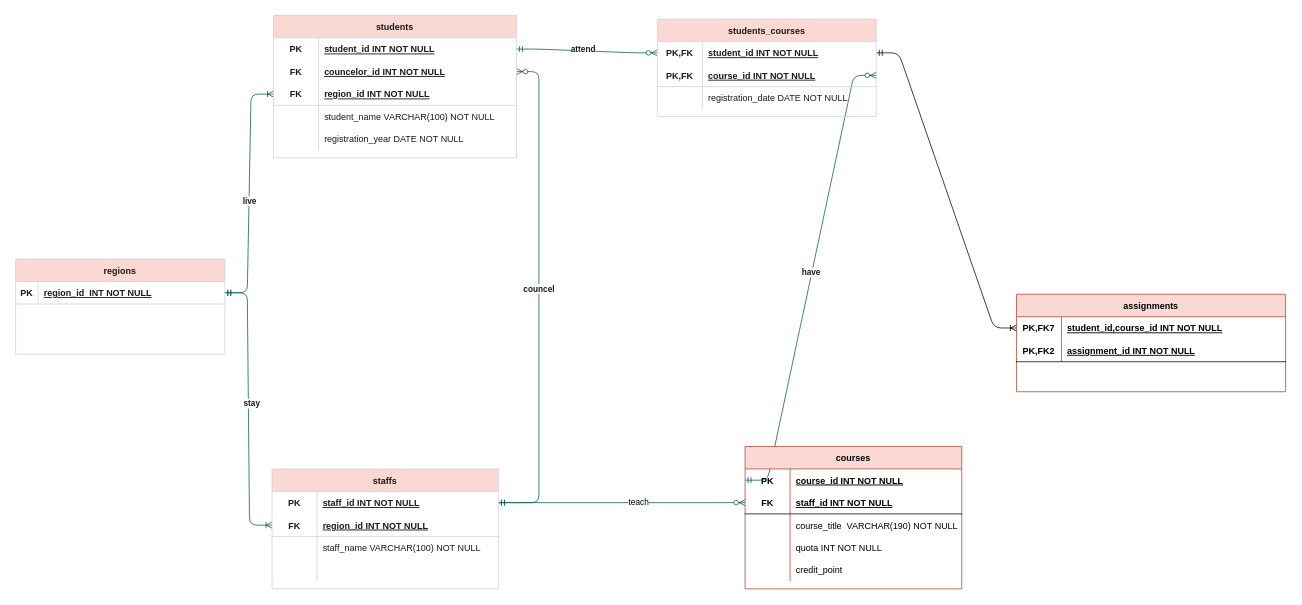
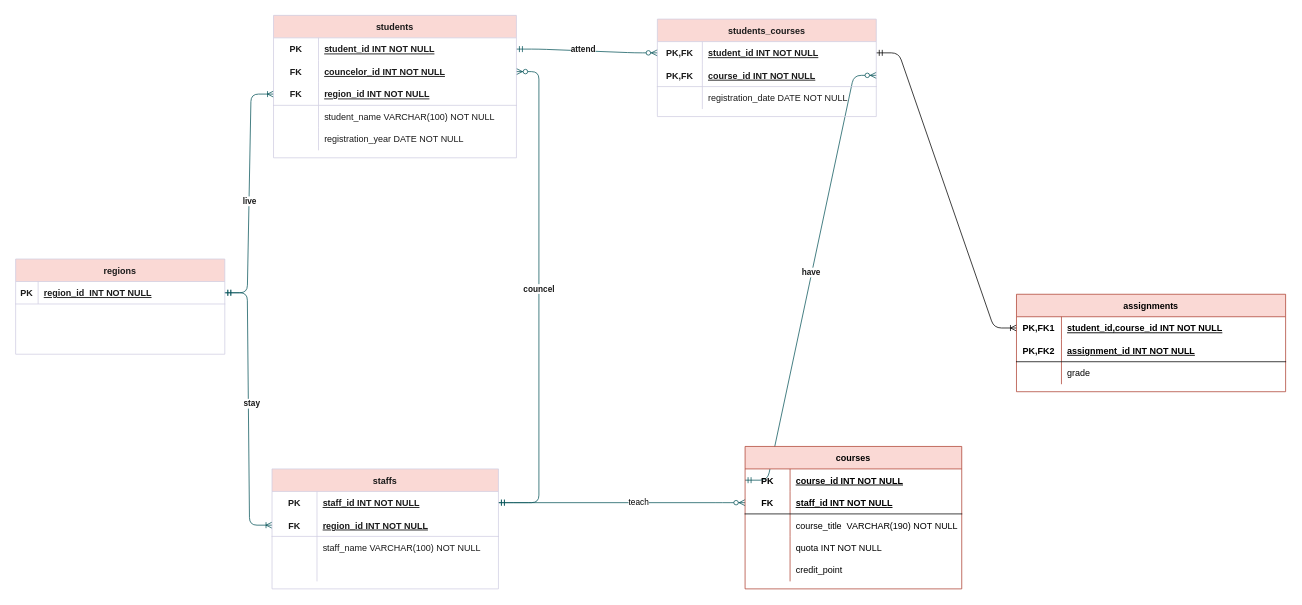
(1039, 329) -> (1039, 329)
none -> (1174, 373)
